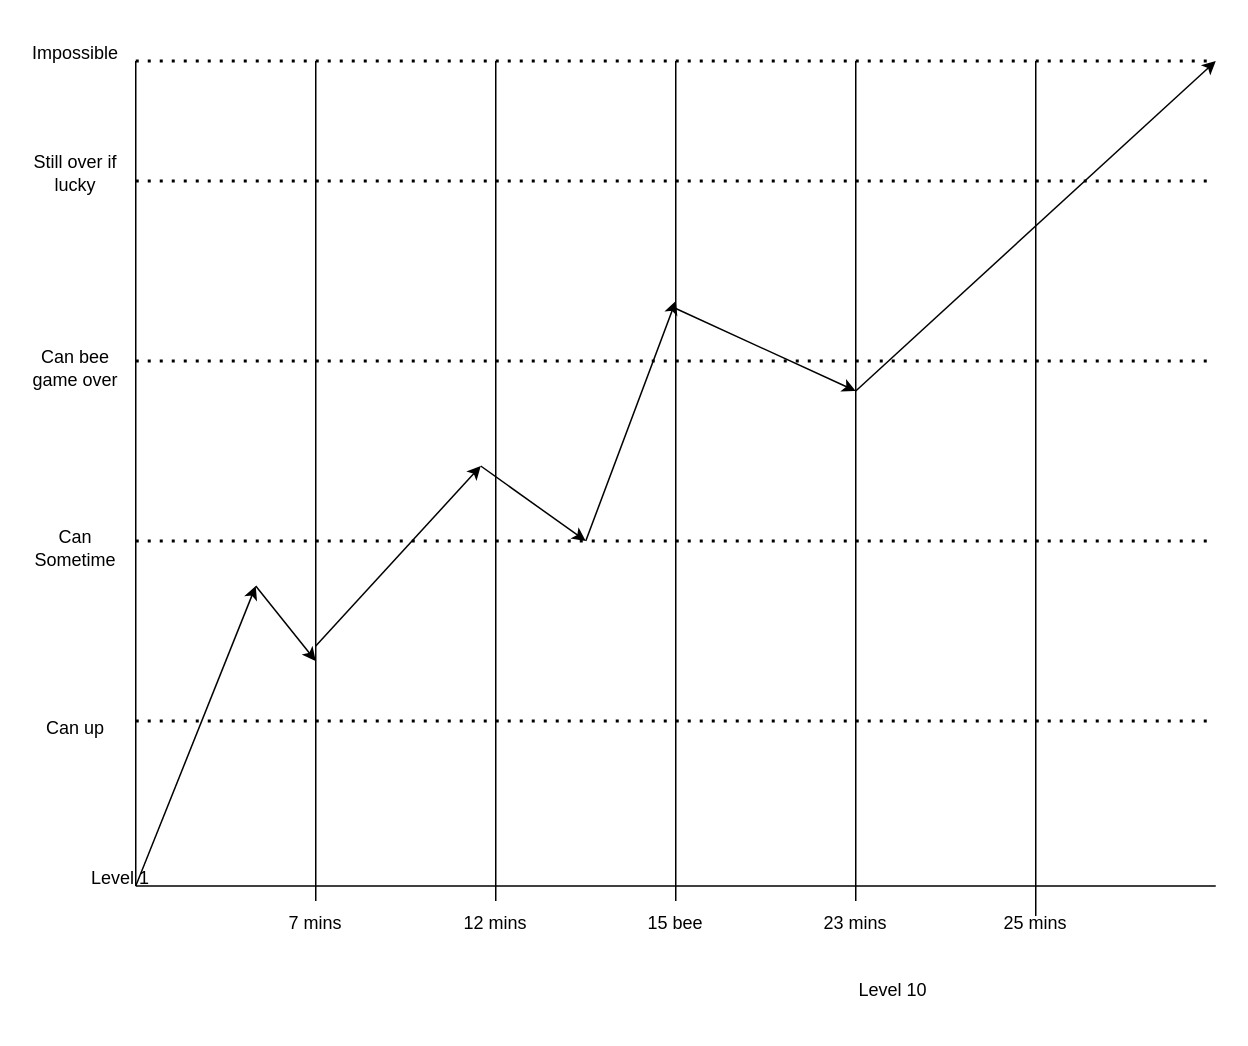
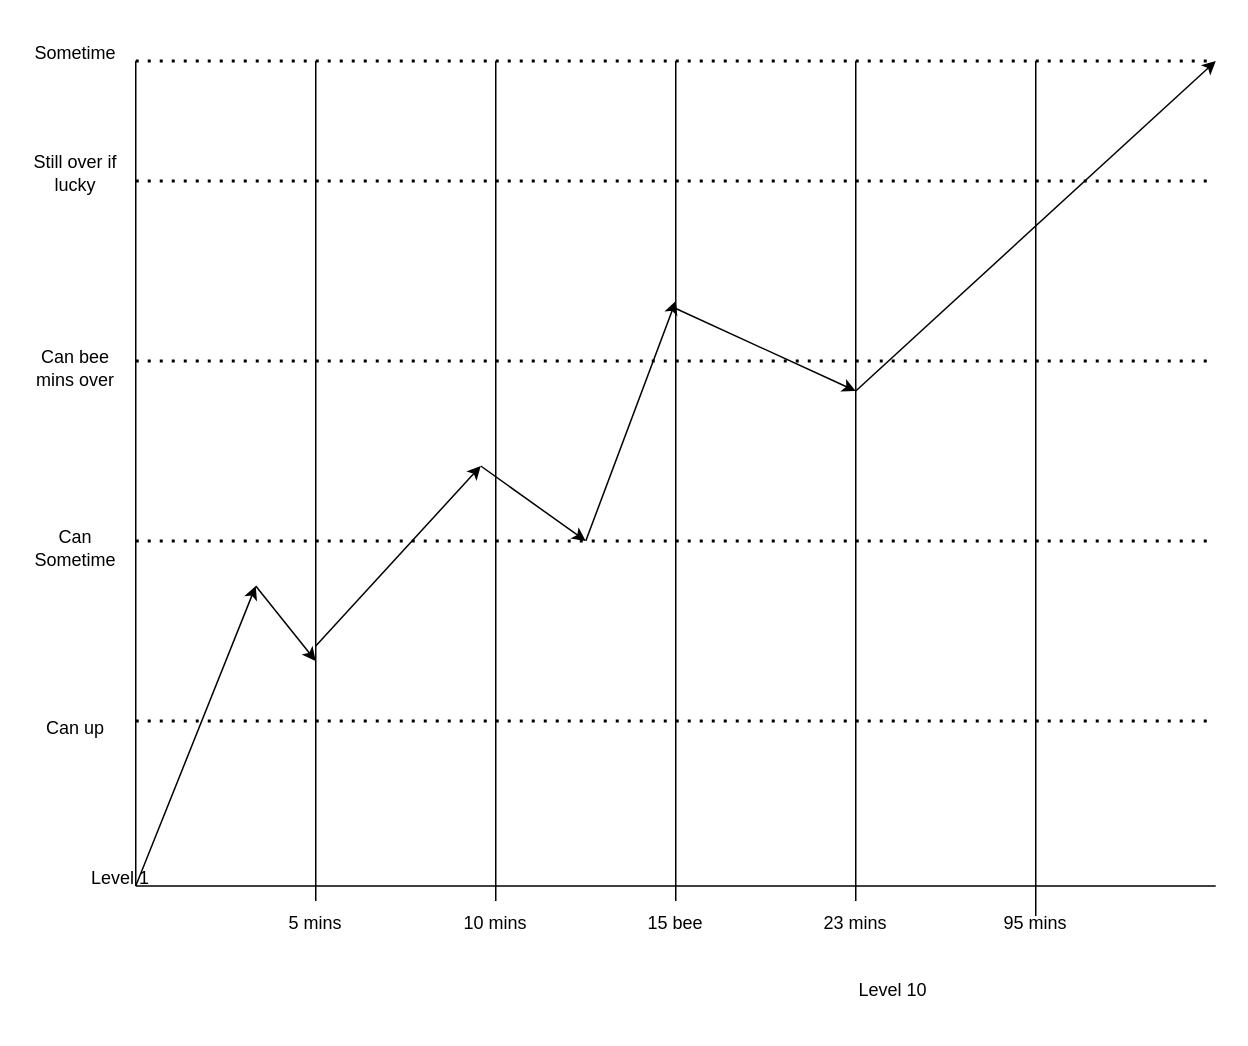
(76, 53) -> (76, 53)
(76, 368) -> (76, 368)
(316, 923) -> (316, 923)
(496, 923) -> (496, 923)
(1036, 923) -> (1036, 923)
